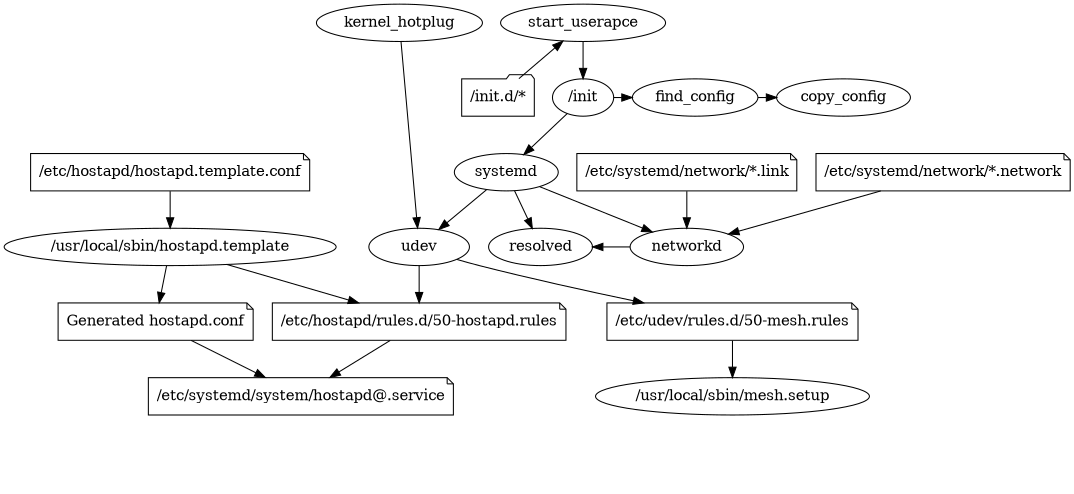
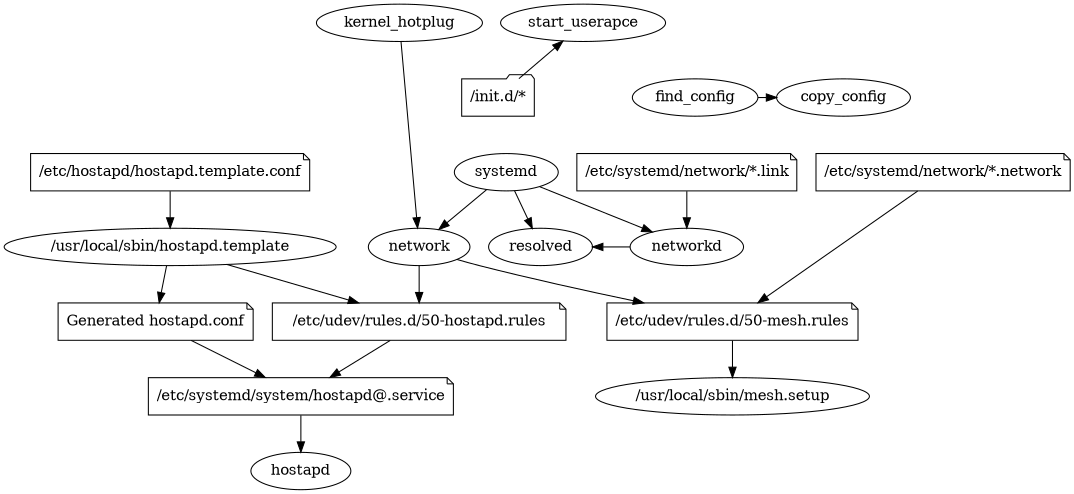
(583, 98) -> none
(810, 211) -> (842, 244)
(419, 247) -> (419, 247)
(419, 322) -> (419, 322)
none -> (301, 471)
